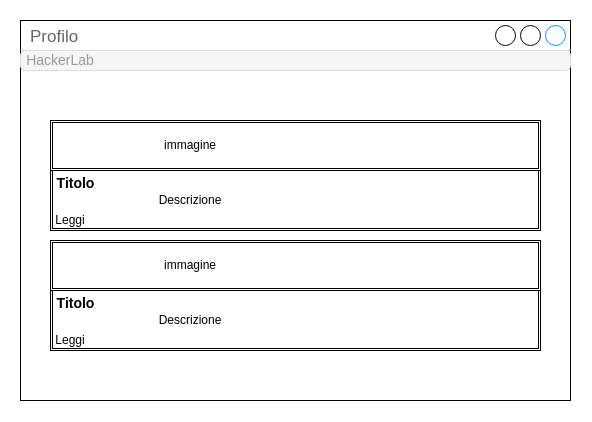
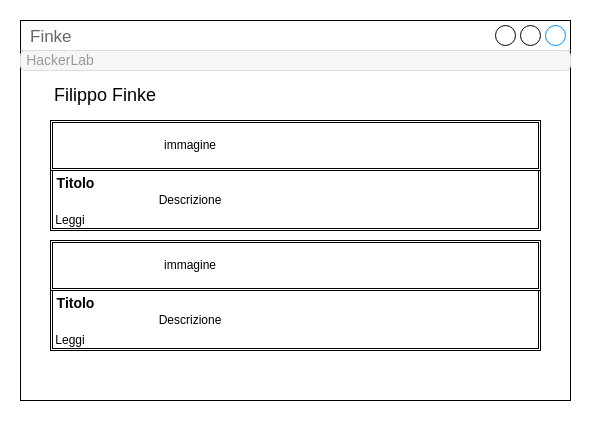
(59, 38) -> (52, 38)
none -> (106, 96)
